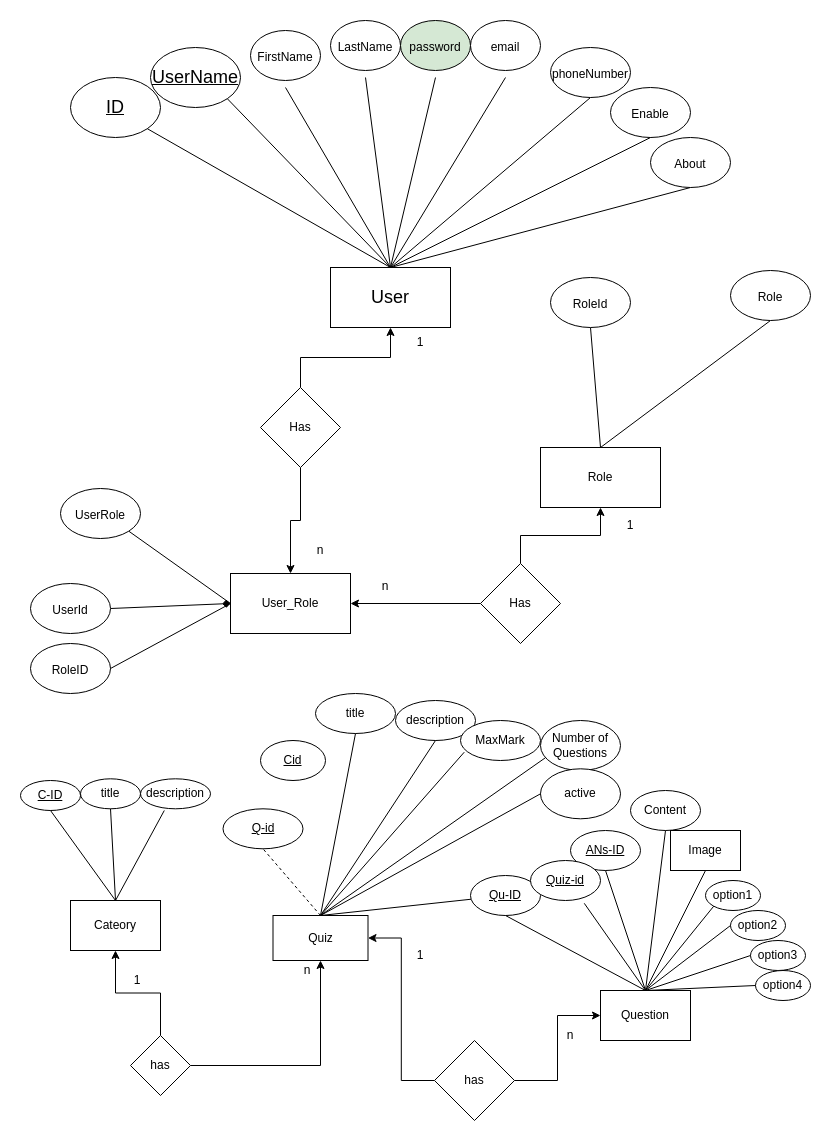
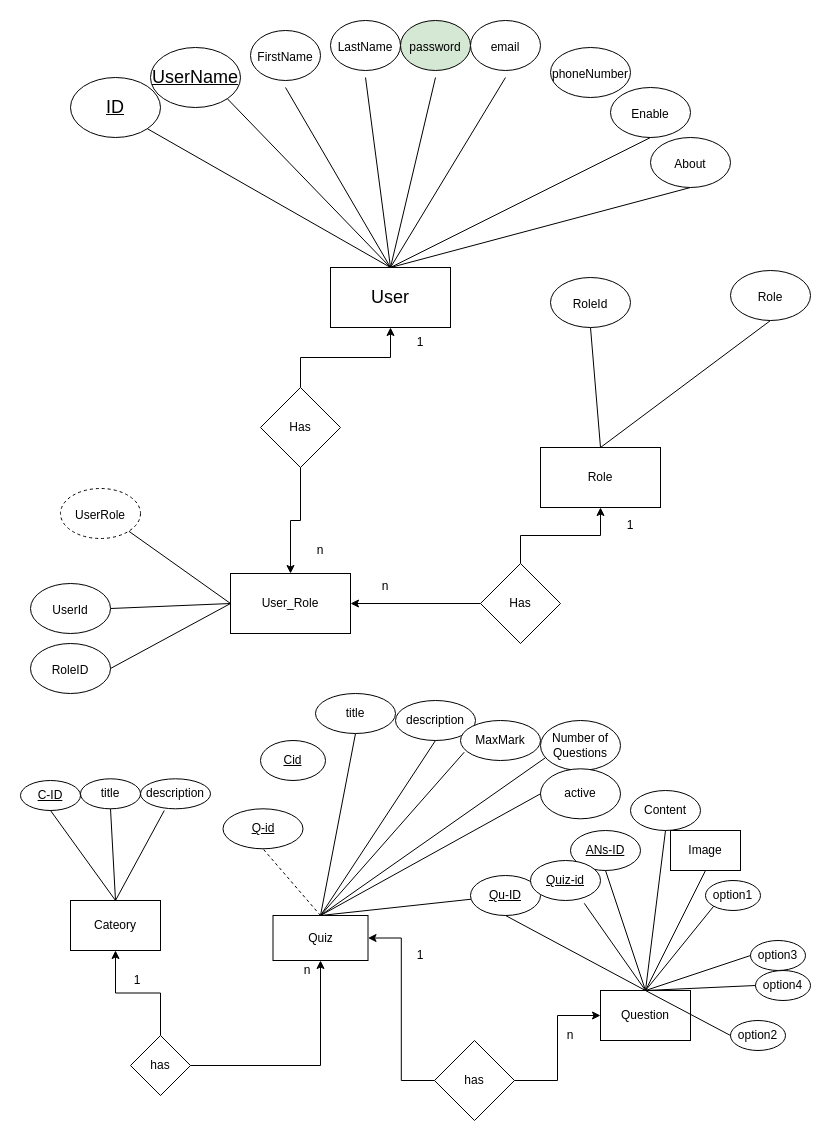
(494, 180) -> none
(101, 514) -> (101, 514)
(222, 604) -> (223, 604)
(758, 926) -> (758, 1036)
